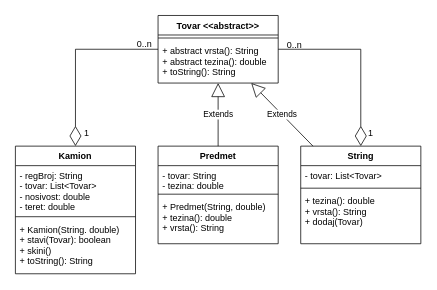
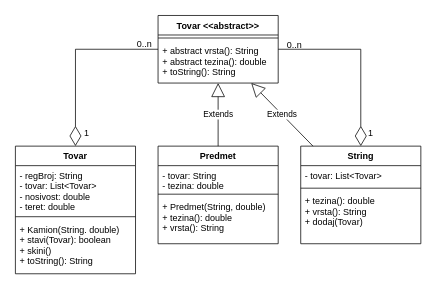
(75, 156) -> (75, 156)
